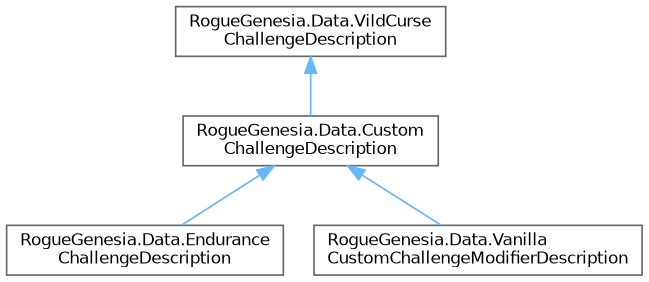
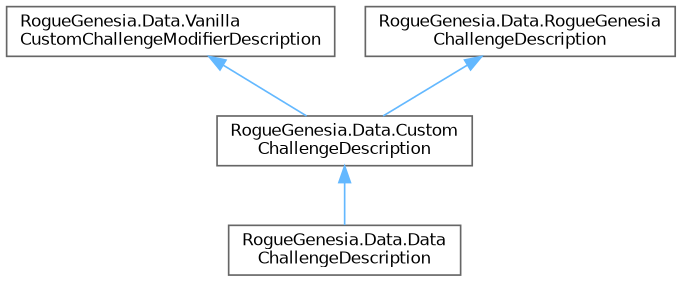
(311, 31) -> (520, 31)
(402, 200) -> (265, 91)
(145, 250) -> (345, 250)
